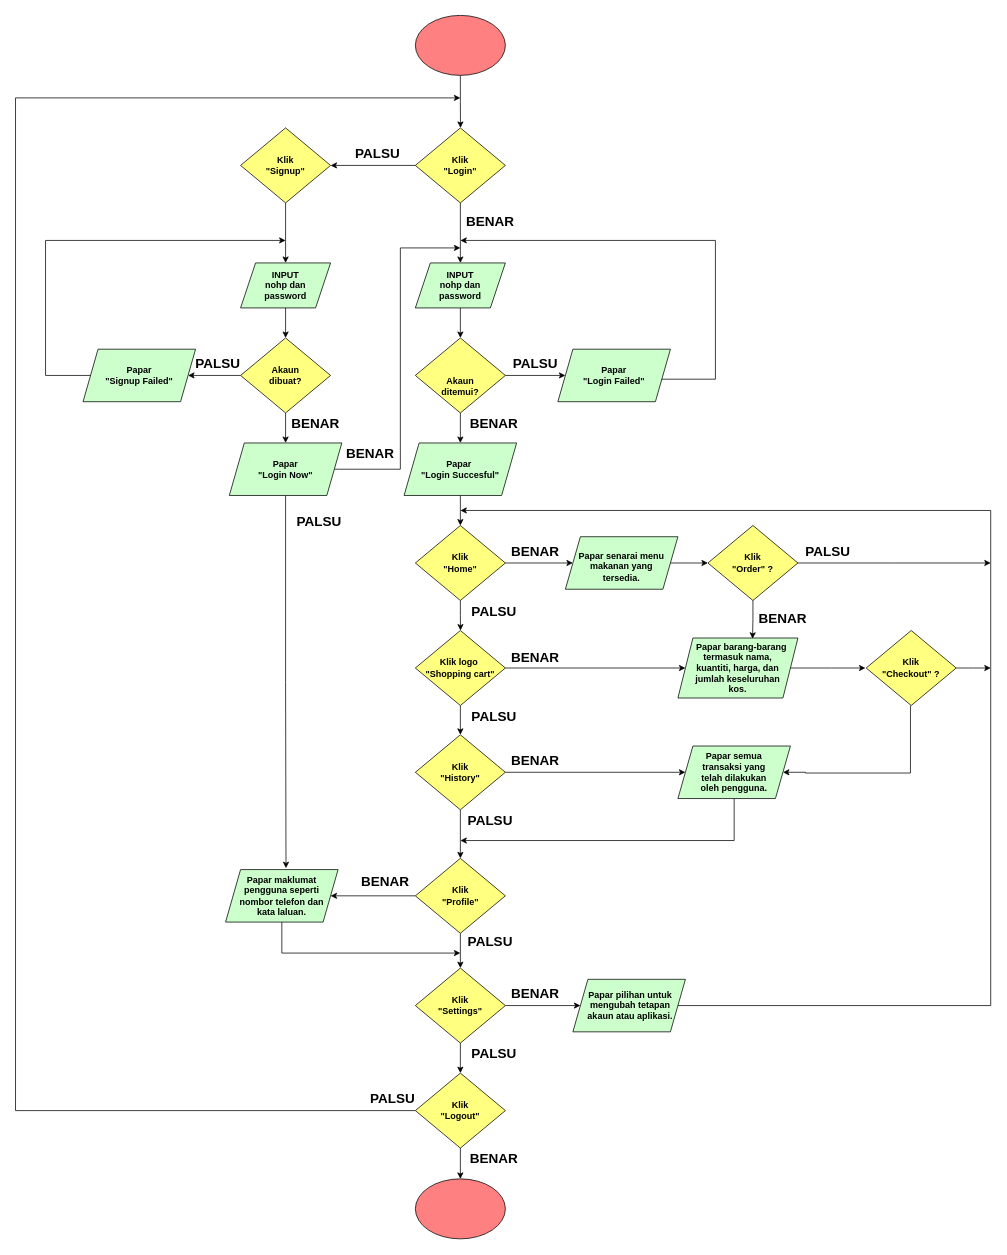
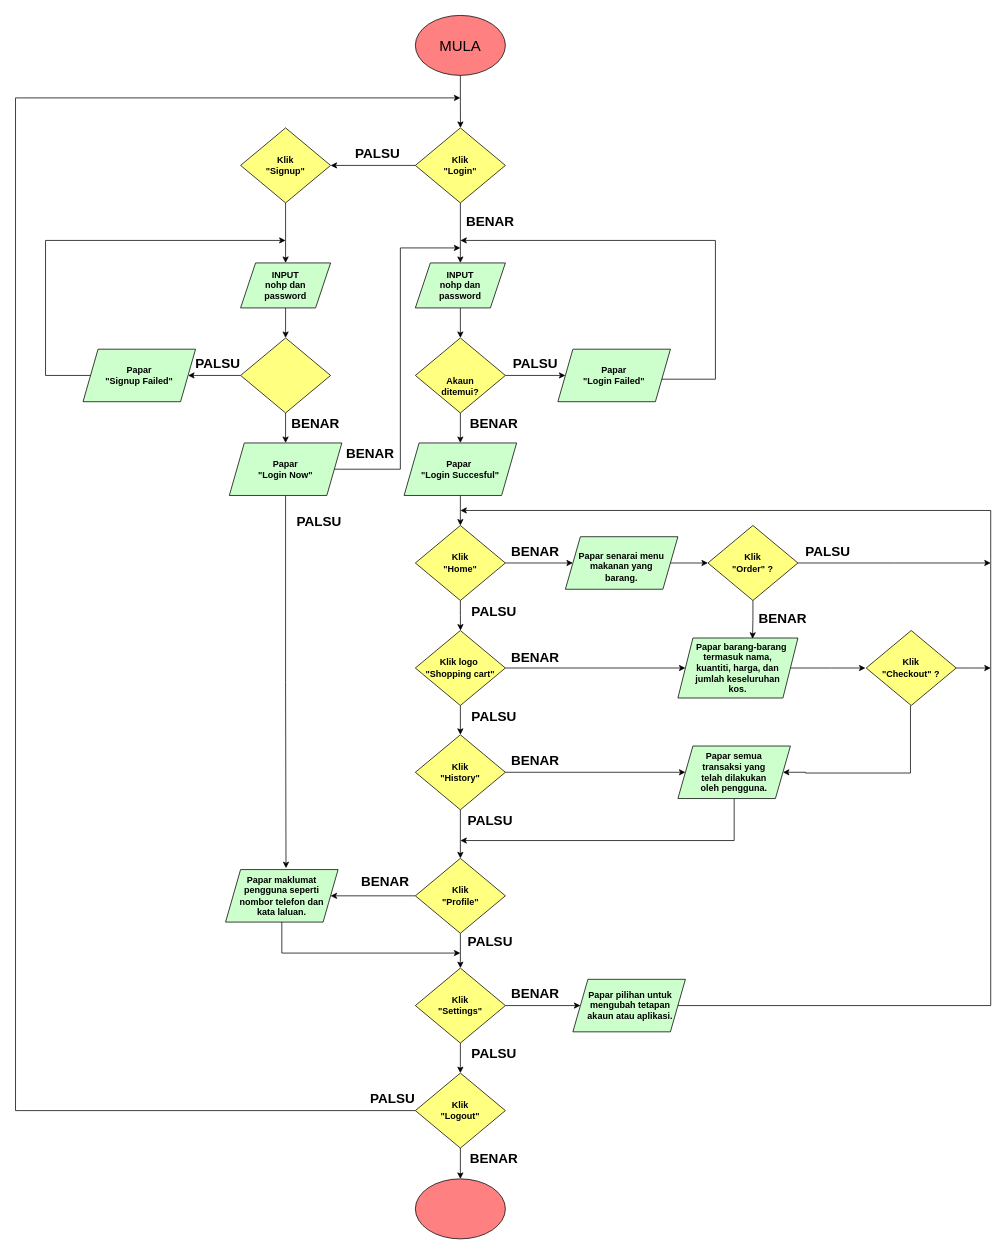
none -> (460, 45)
(285, 375) -> none
(621, 567) -> (621, 567)
